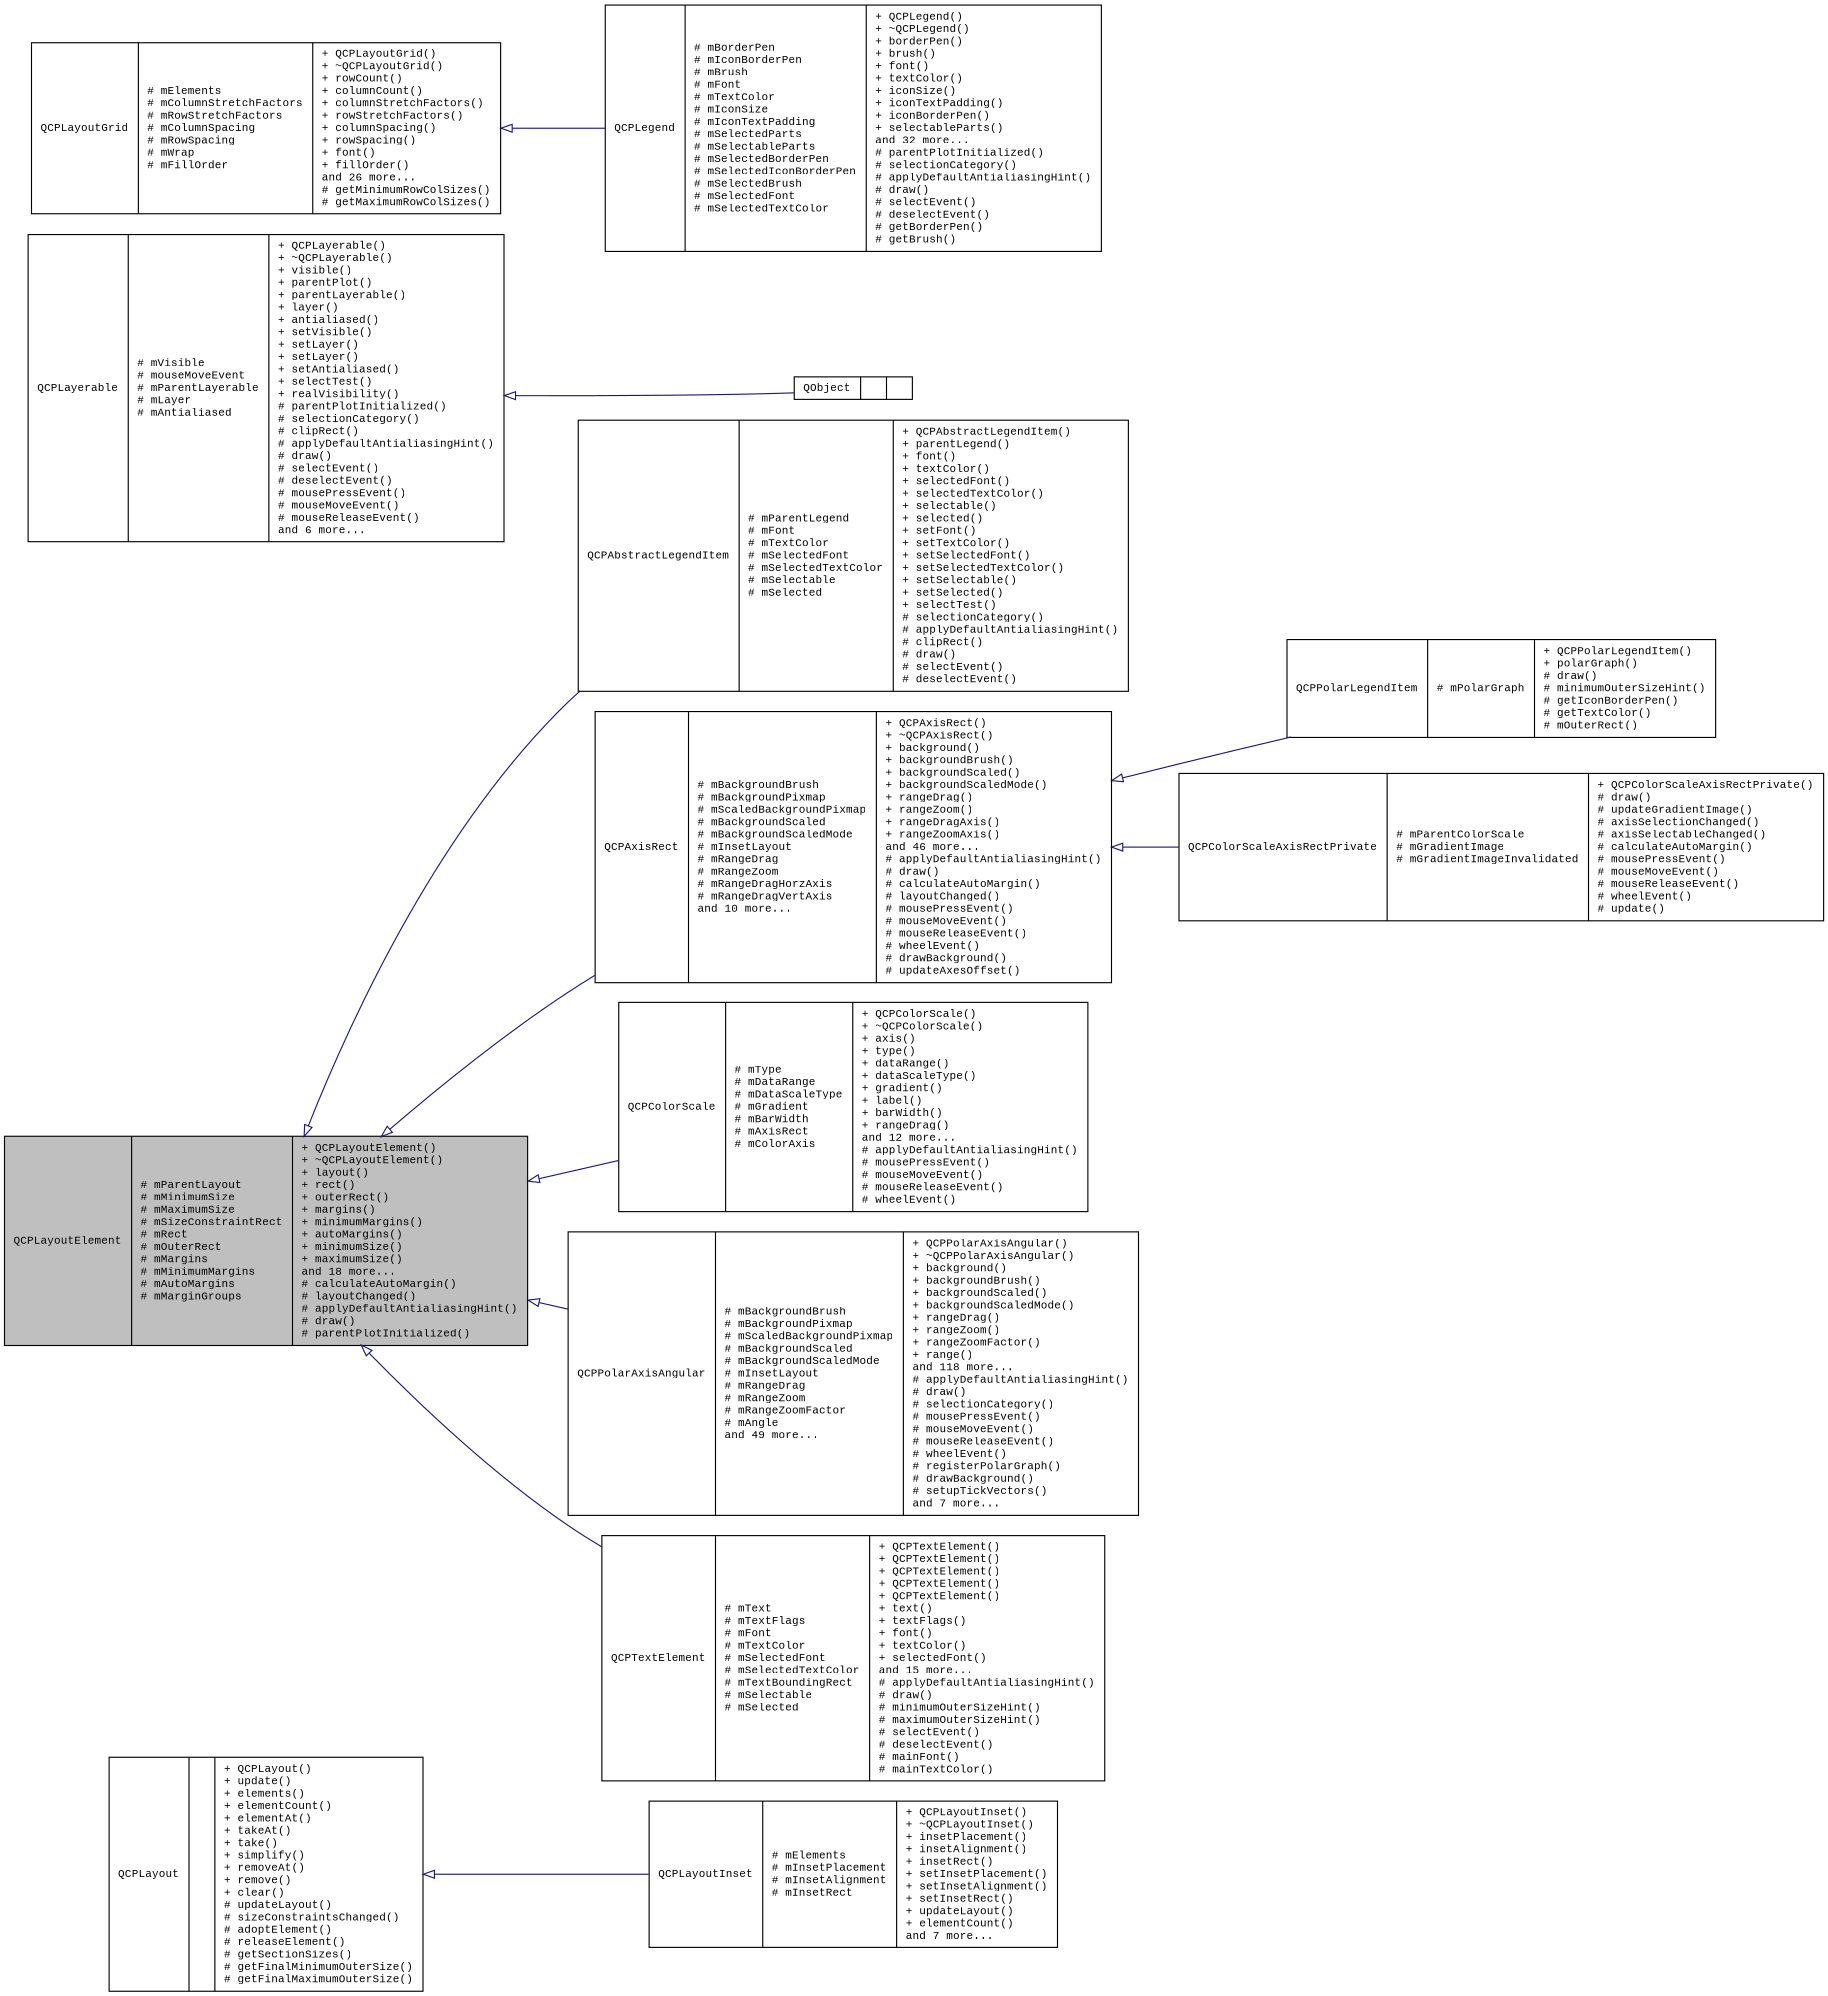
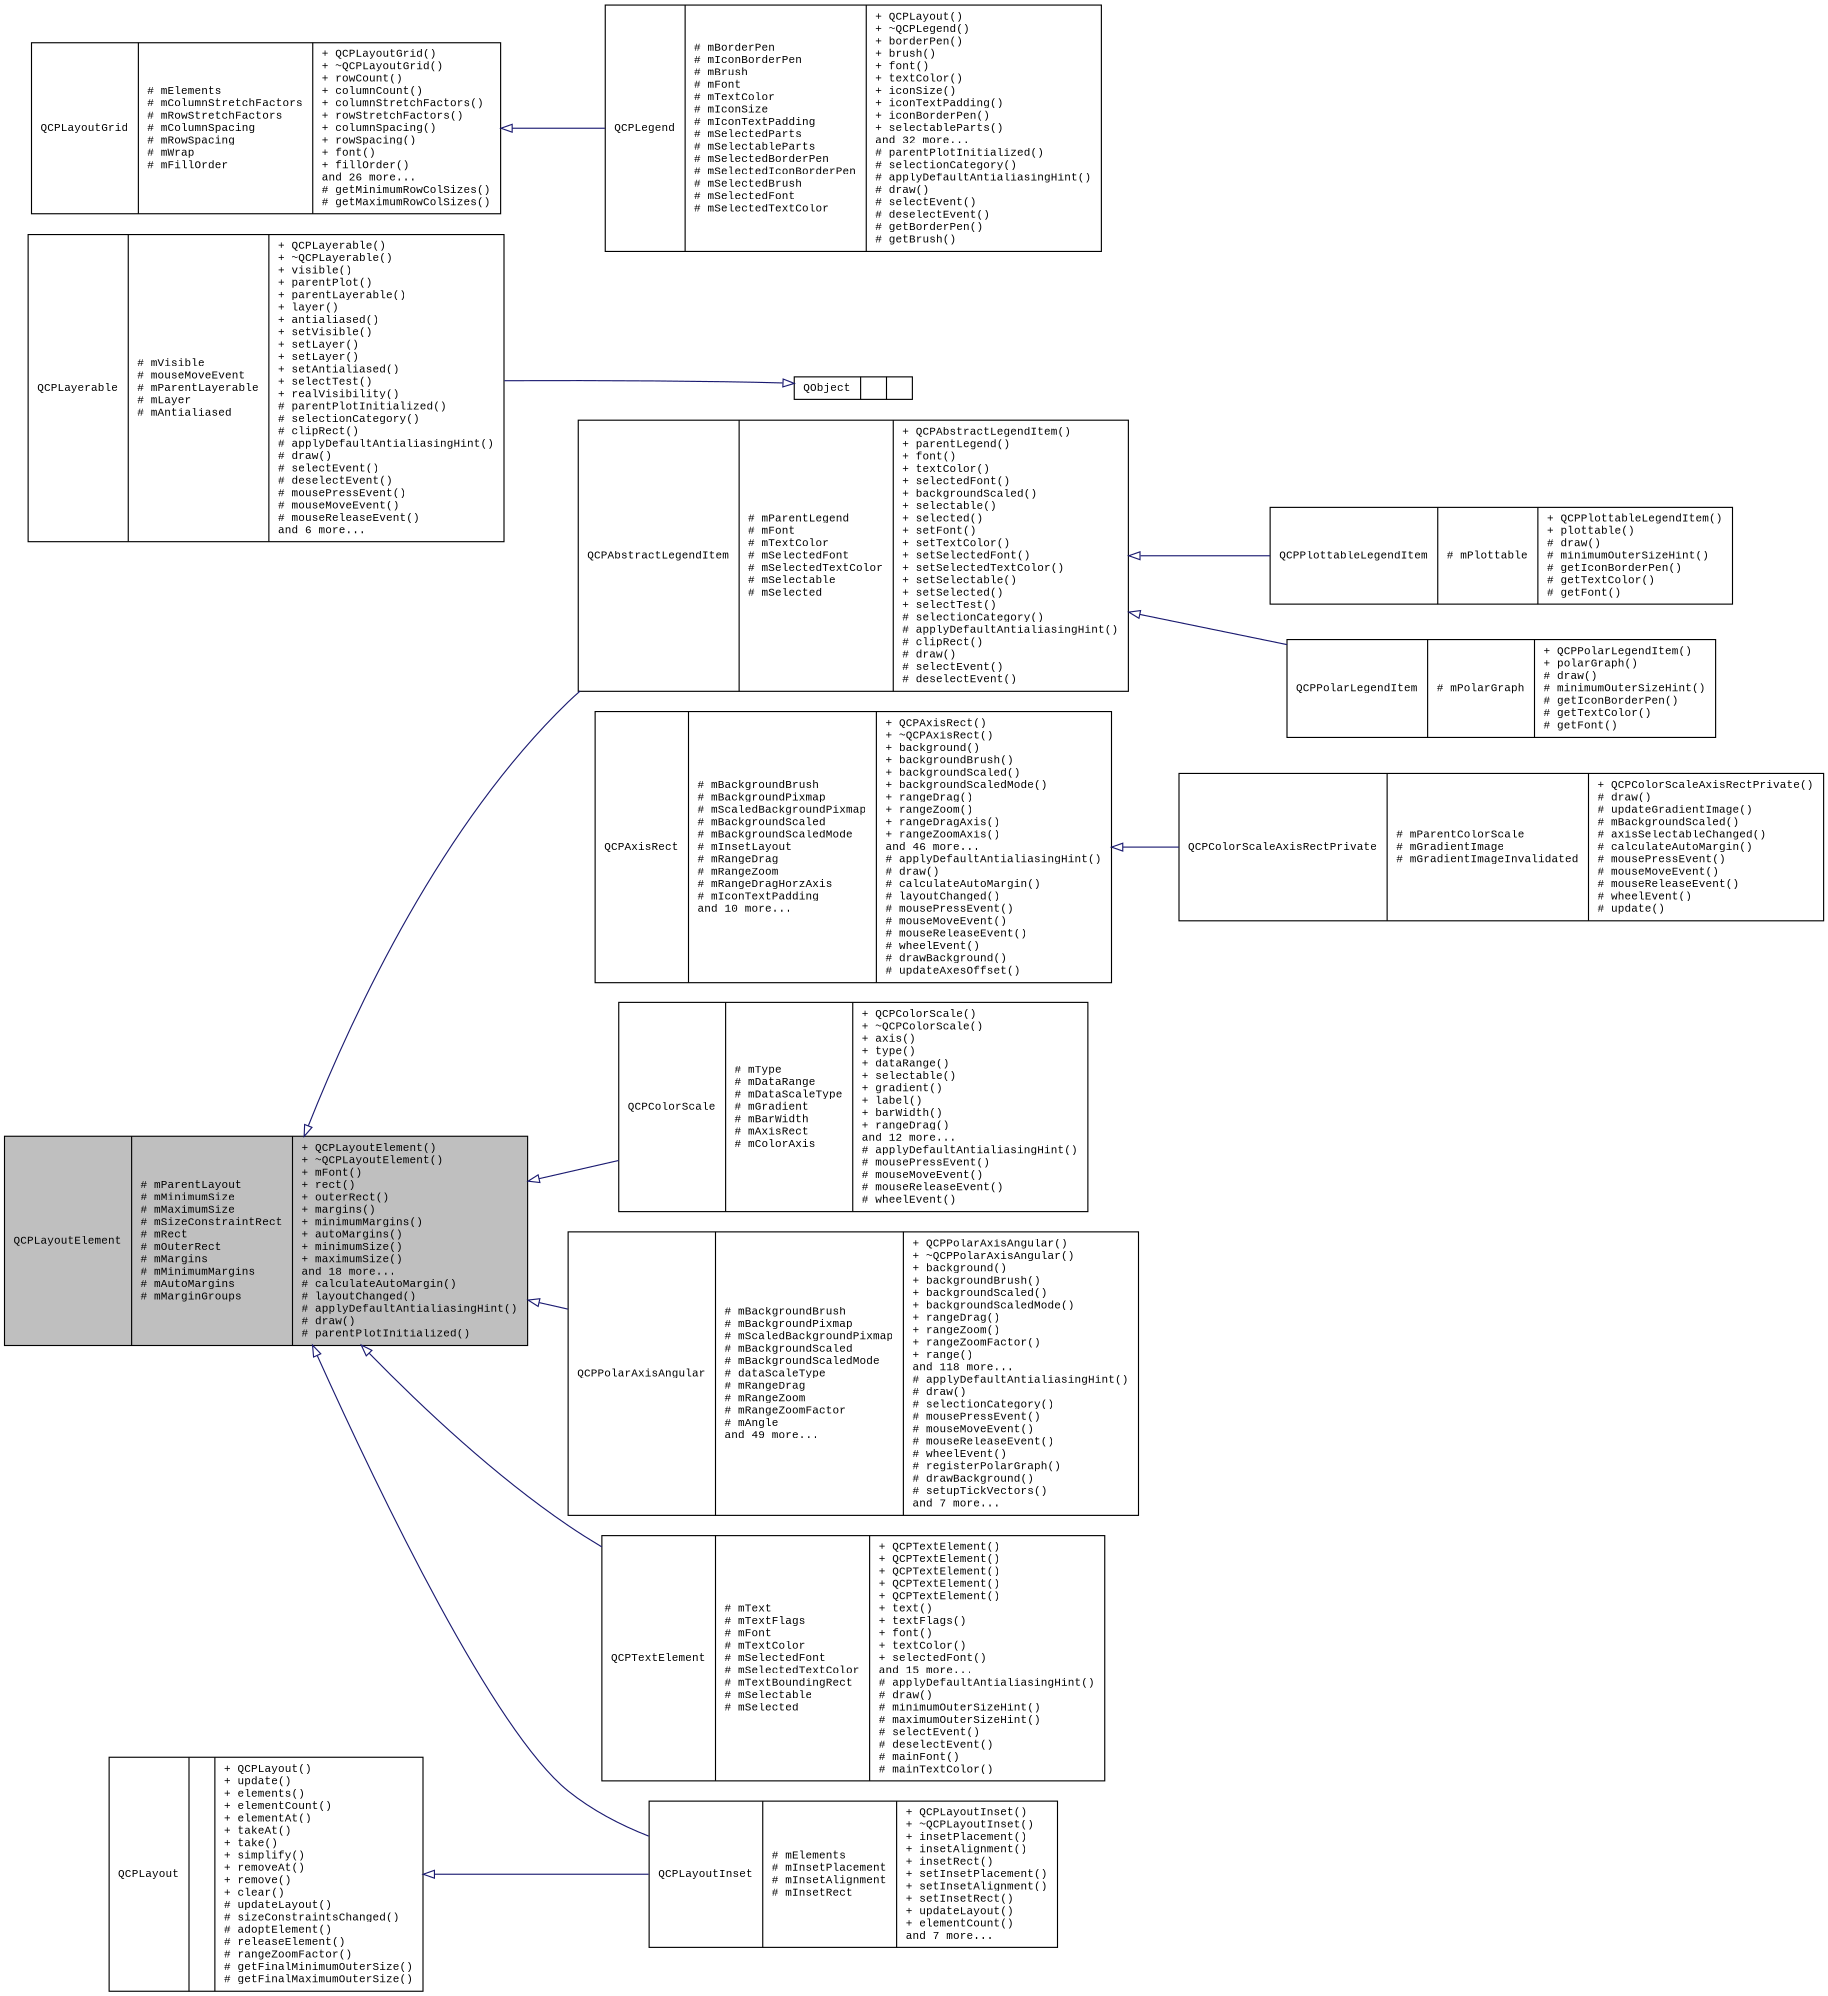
(920, 16) -> (920, 16)
(655, 395) -> (644, 381)
(974, 493) -> (970, 493)
none -> (1501, 556)
(1591, 725) -> (1581, 725)
(1207, 757) -> (1213, 630)
(1679, 822) -> (1669, 822)
(766, 896) -> (759, 896)
(490, 1048) -> (450, 1623)
(920, 1076) -> (910, 1076)
(336, 1172) -> (332, 1172)
(772, 1373) -> (776, 1373)
(289, 1954) -> (289, 1954)
